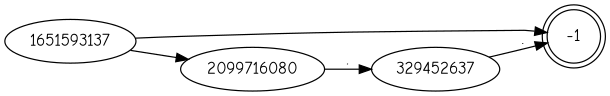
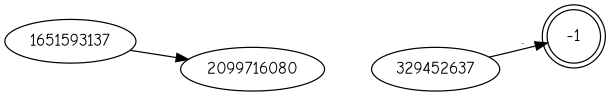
(335, 32) -> none
(342, 69) -> none
